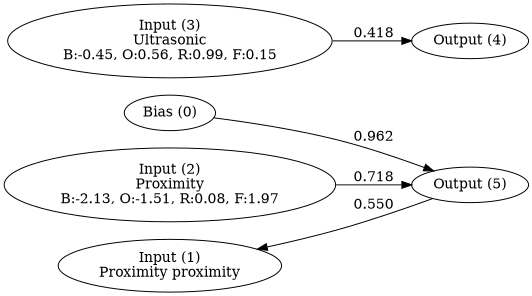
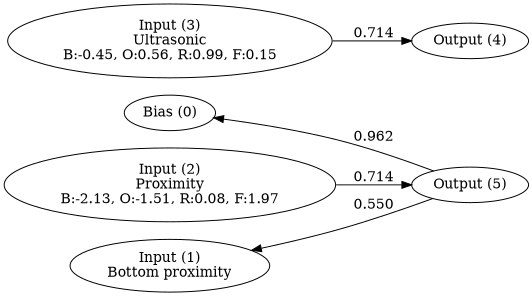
(374, 34) -> (374, 34)
(321, 136) -> (330, 138)
(374, 177) -> (374, 177)
(170, 266) -> (170, 266)
